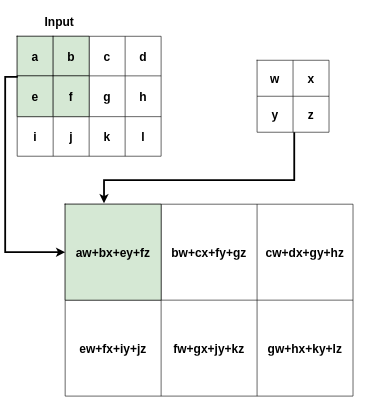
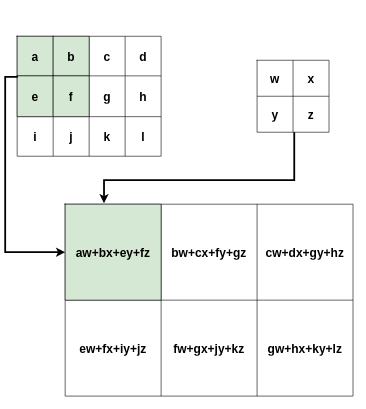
(59, 21) -> none
